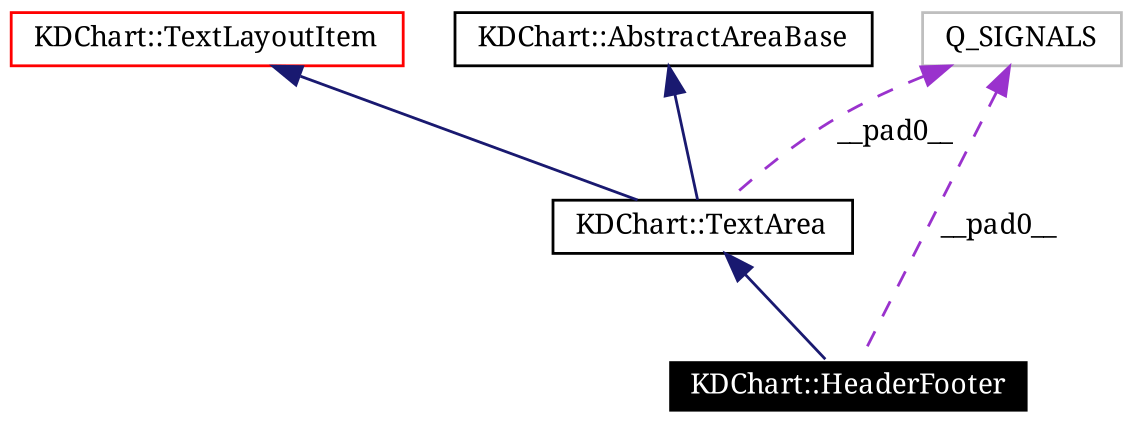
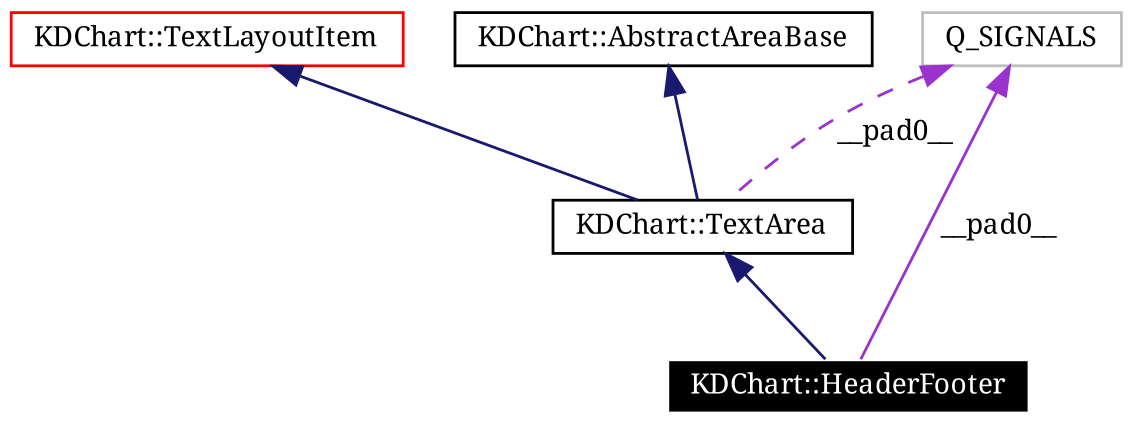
(929, 225) -> (929, 225)
